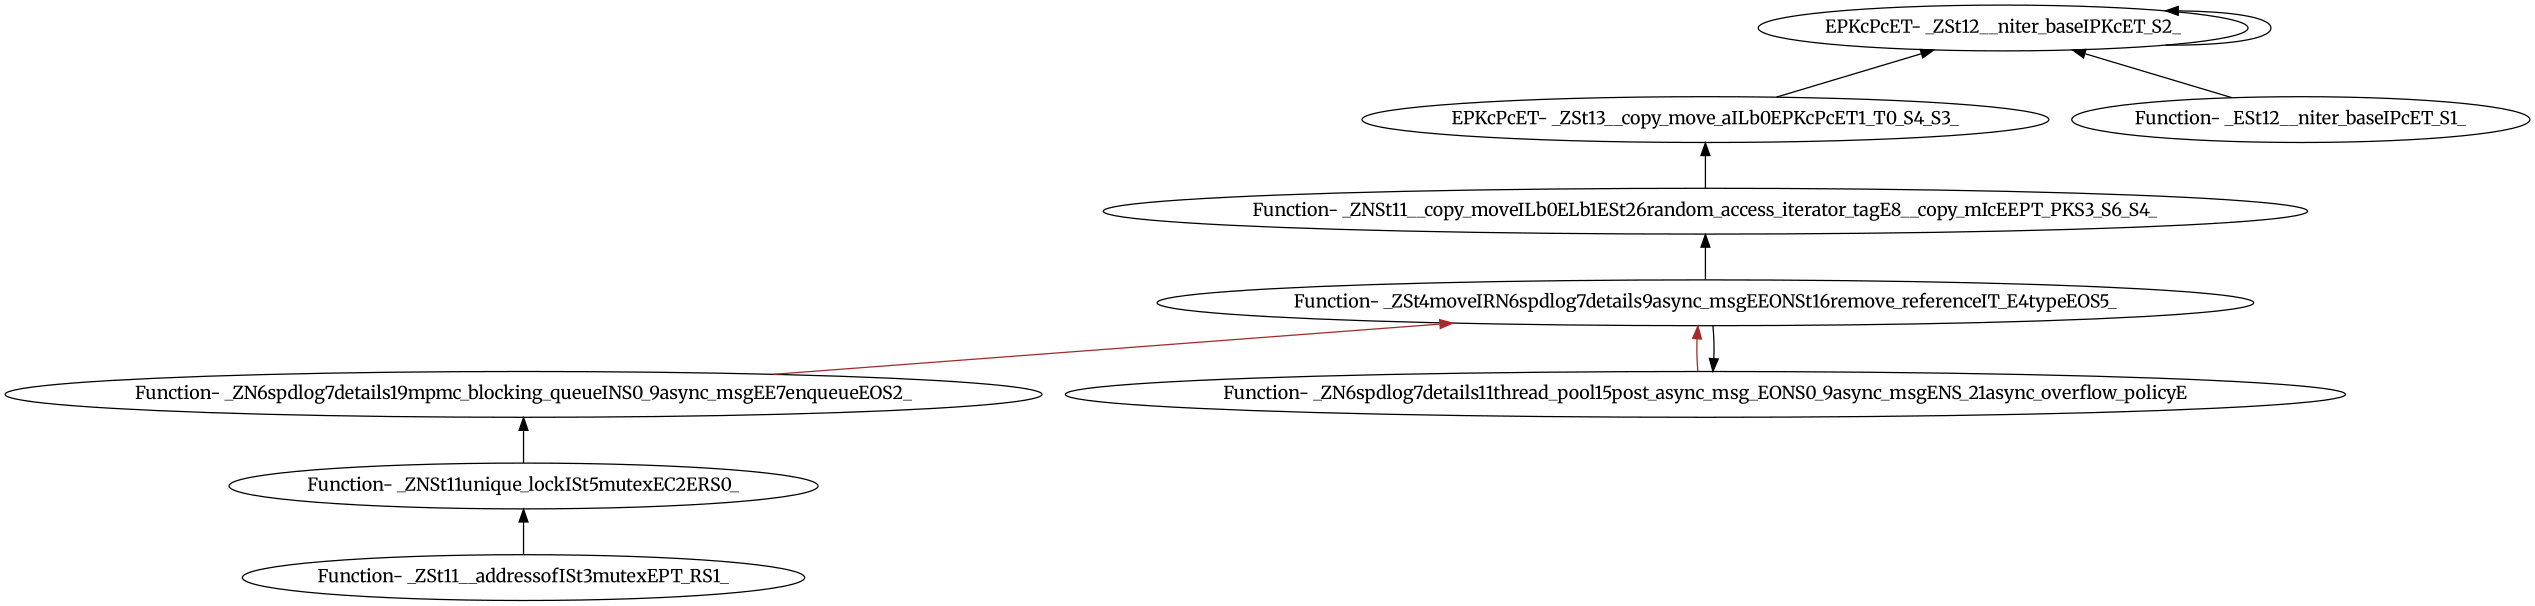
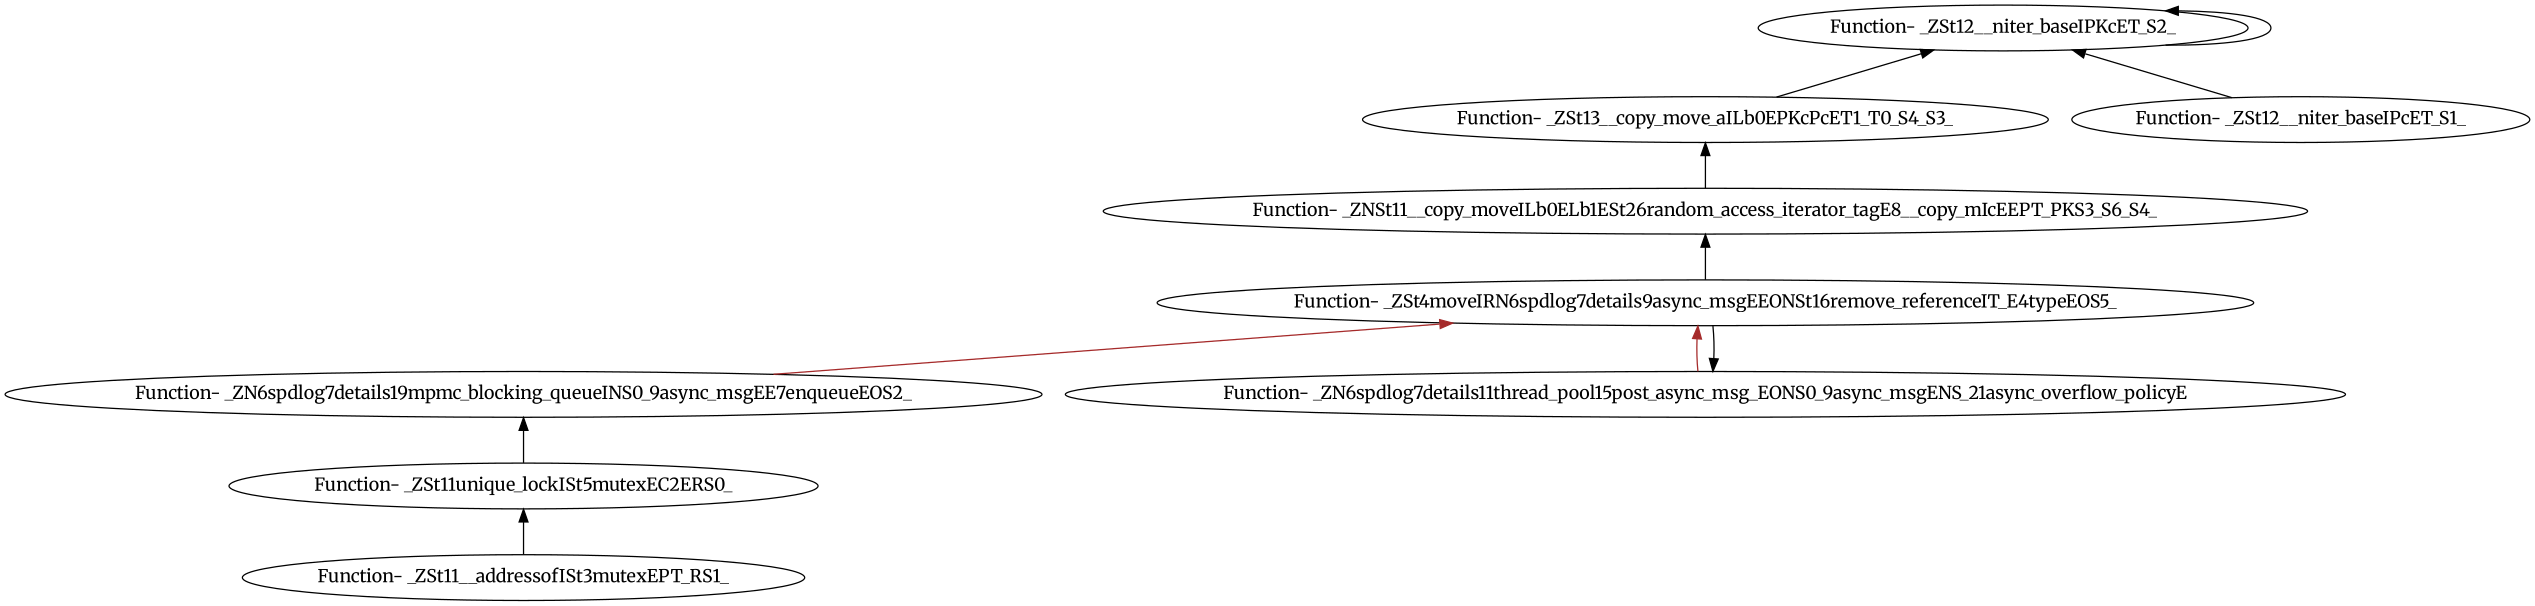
(2003, 28) -> (2003, 28)
(1705, 120) -> (1705, 120)
(2301, 120) -> (2301, 120)
(524, 486) -> (524, 486)
